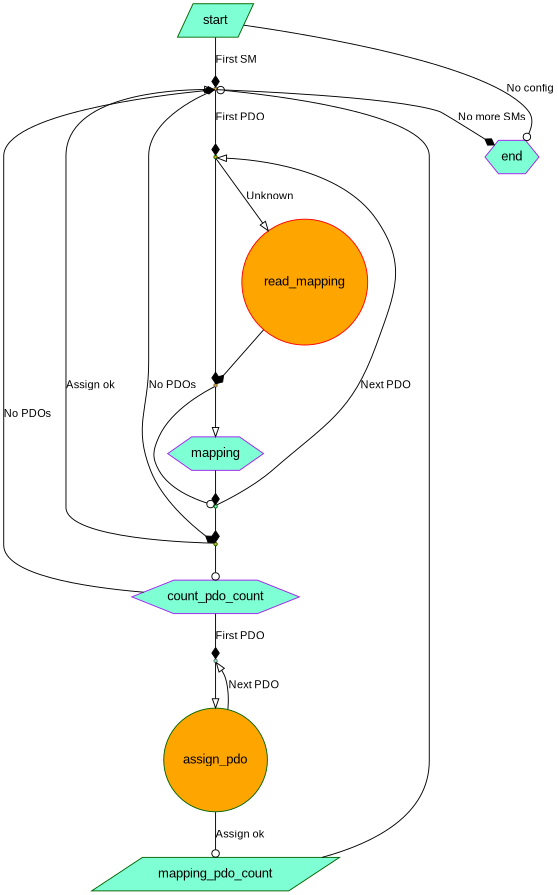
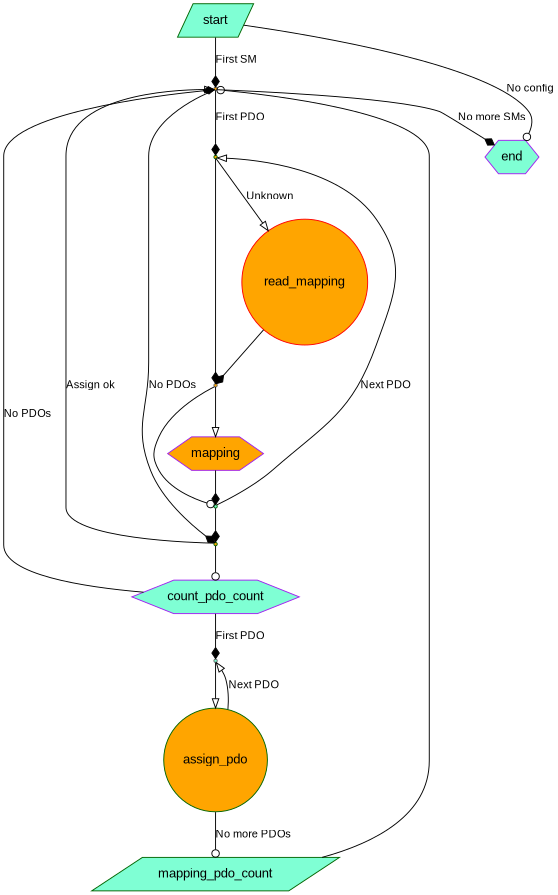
(216, 454) -> (216, 454)
(240, 835) -> (254, 835)
